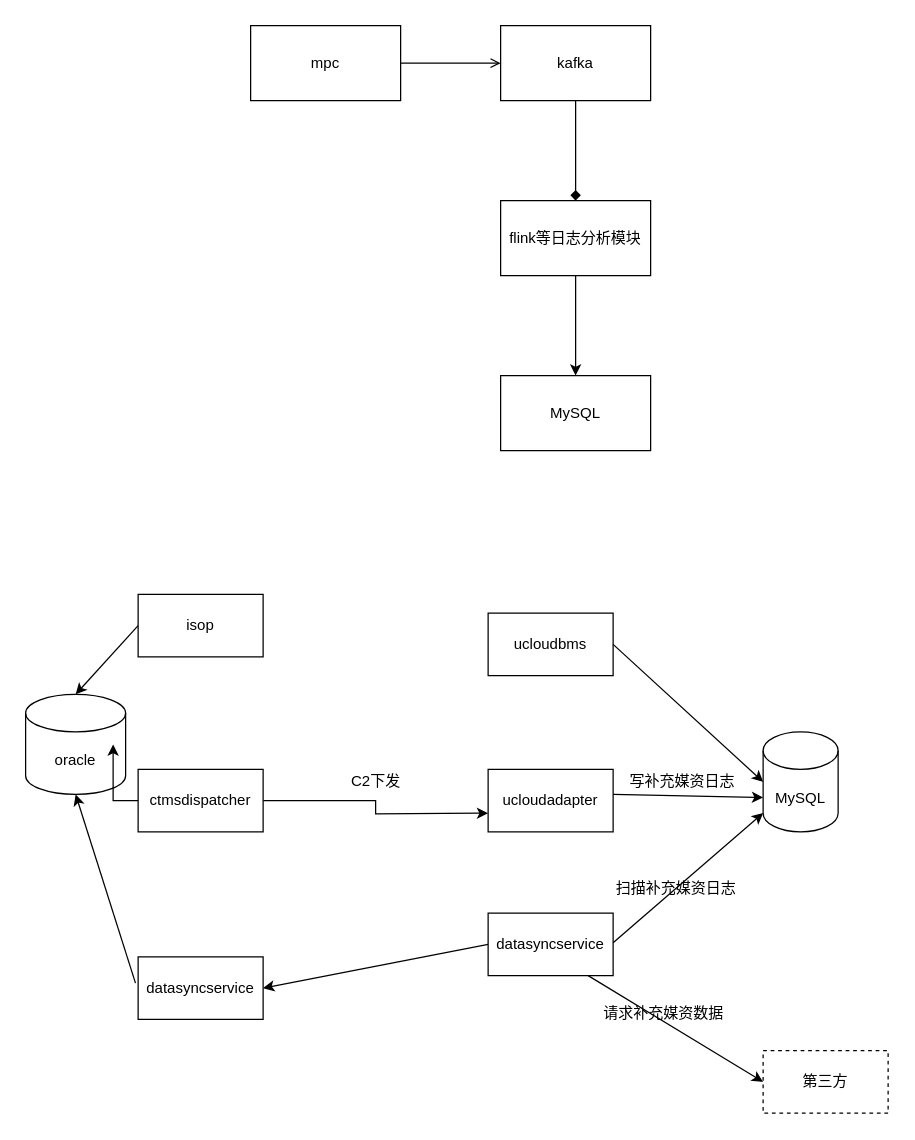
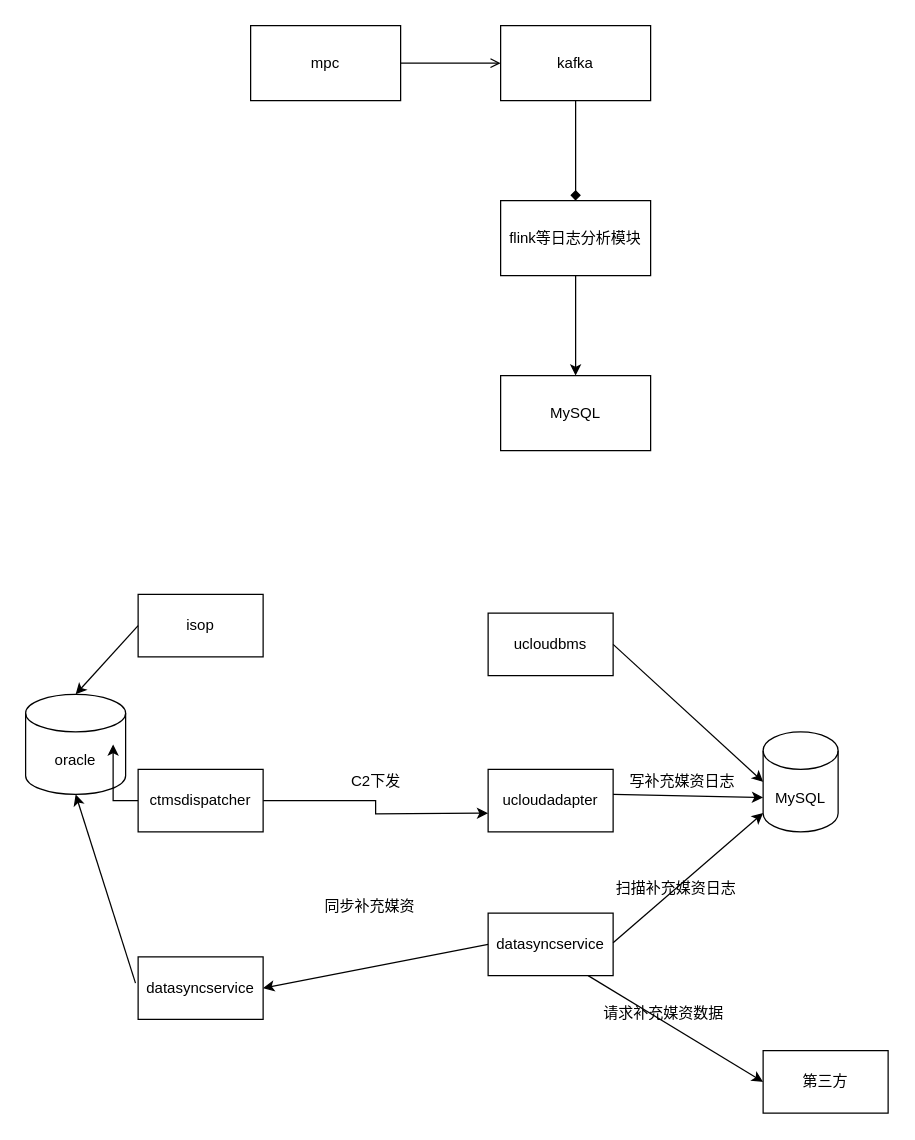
none -> (369, 907)
(826, 1082) -> (826, 1082)
